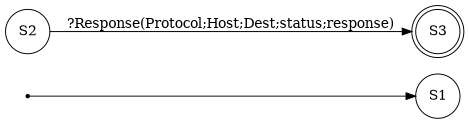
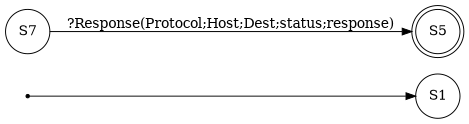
(28, 32) -> (28, 32)
(438, 32) -> (438, 32)
